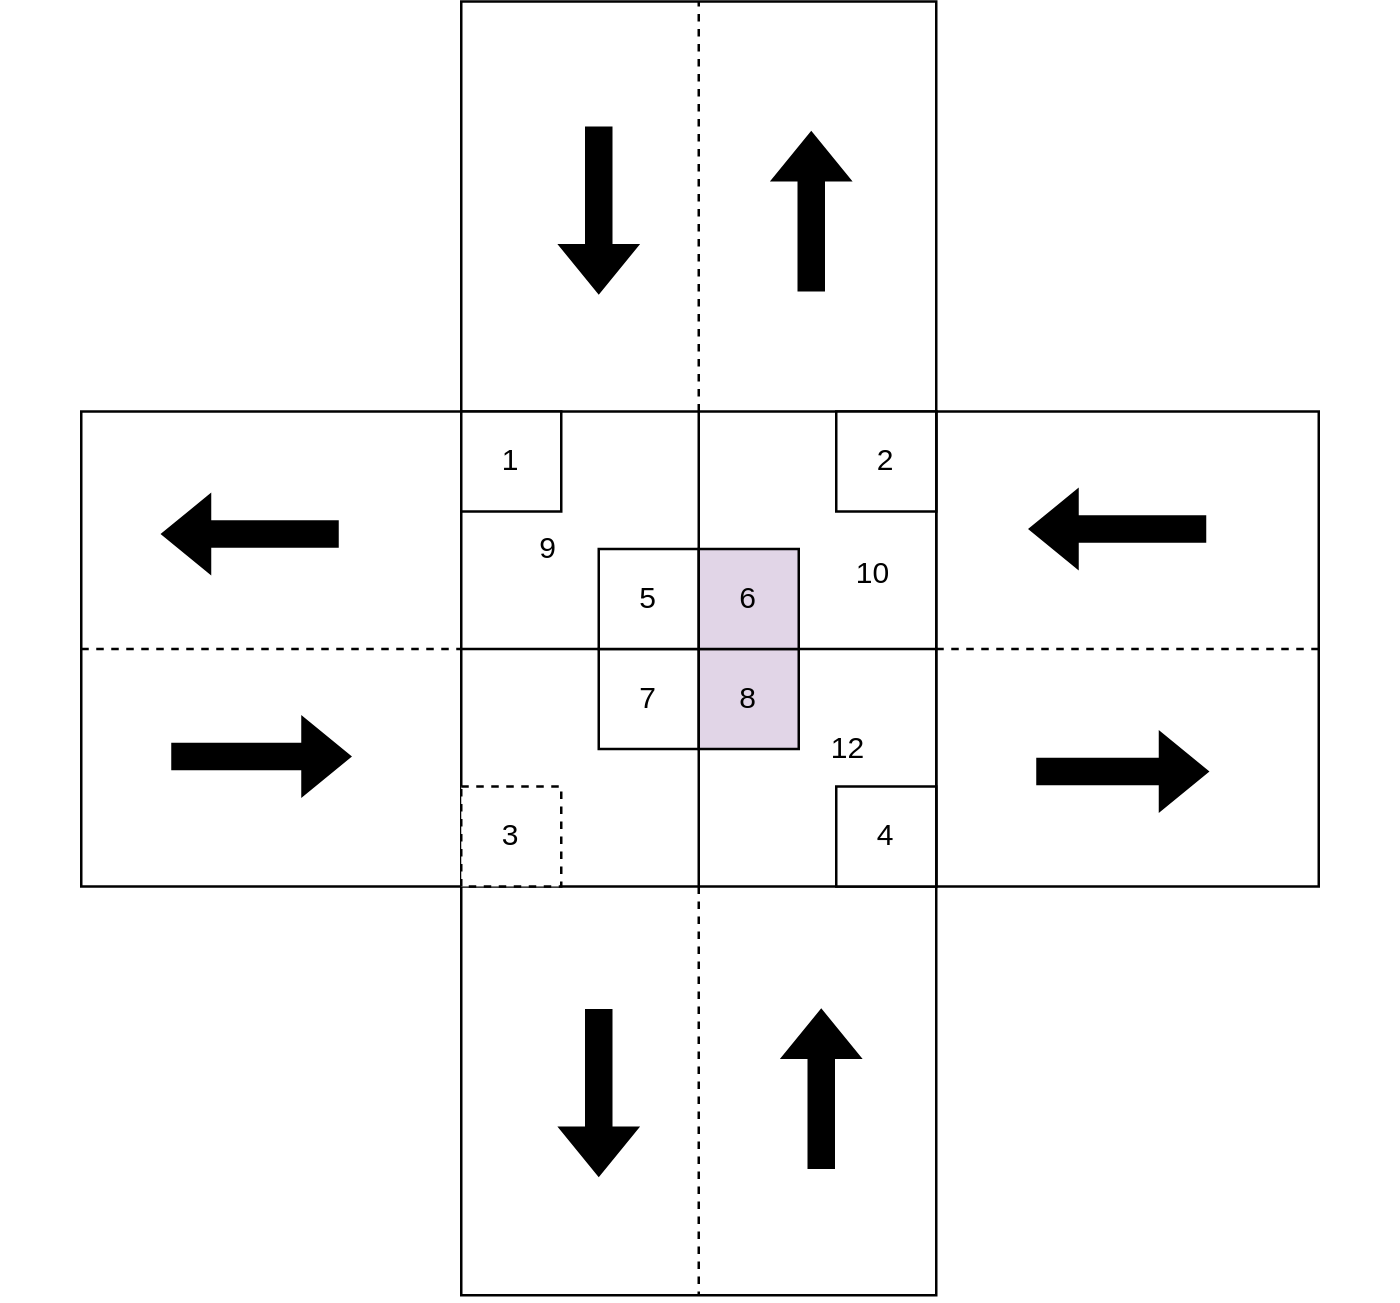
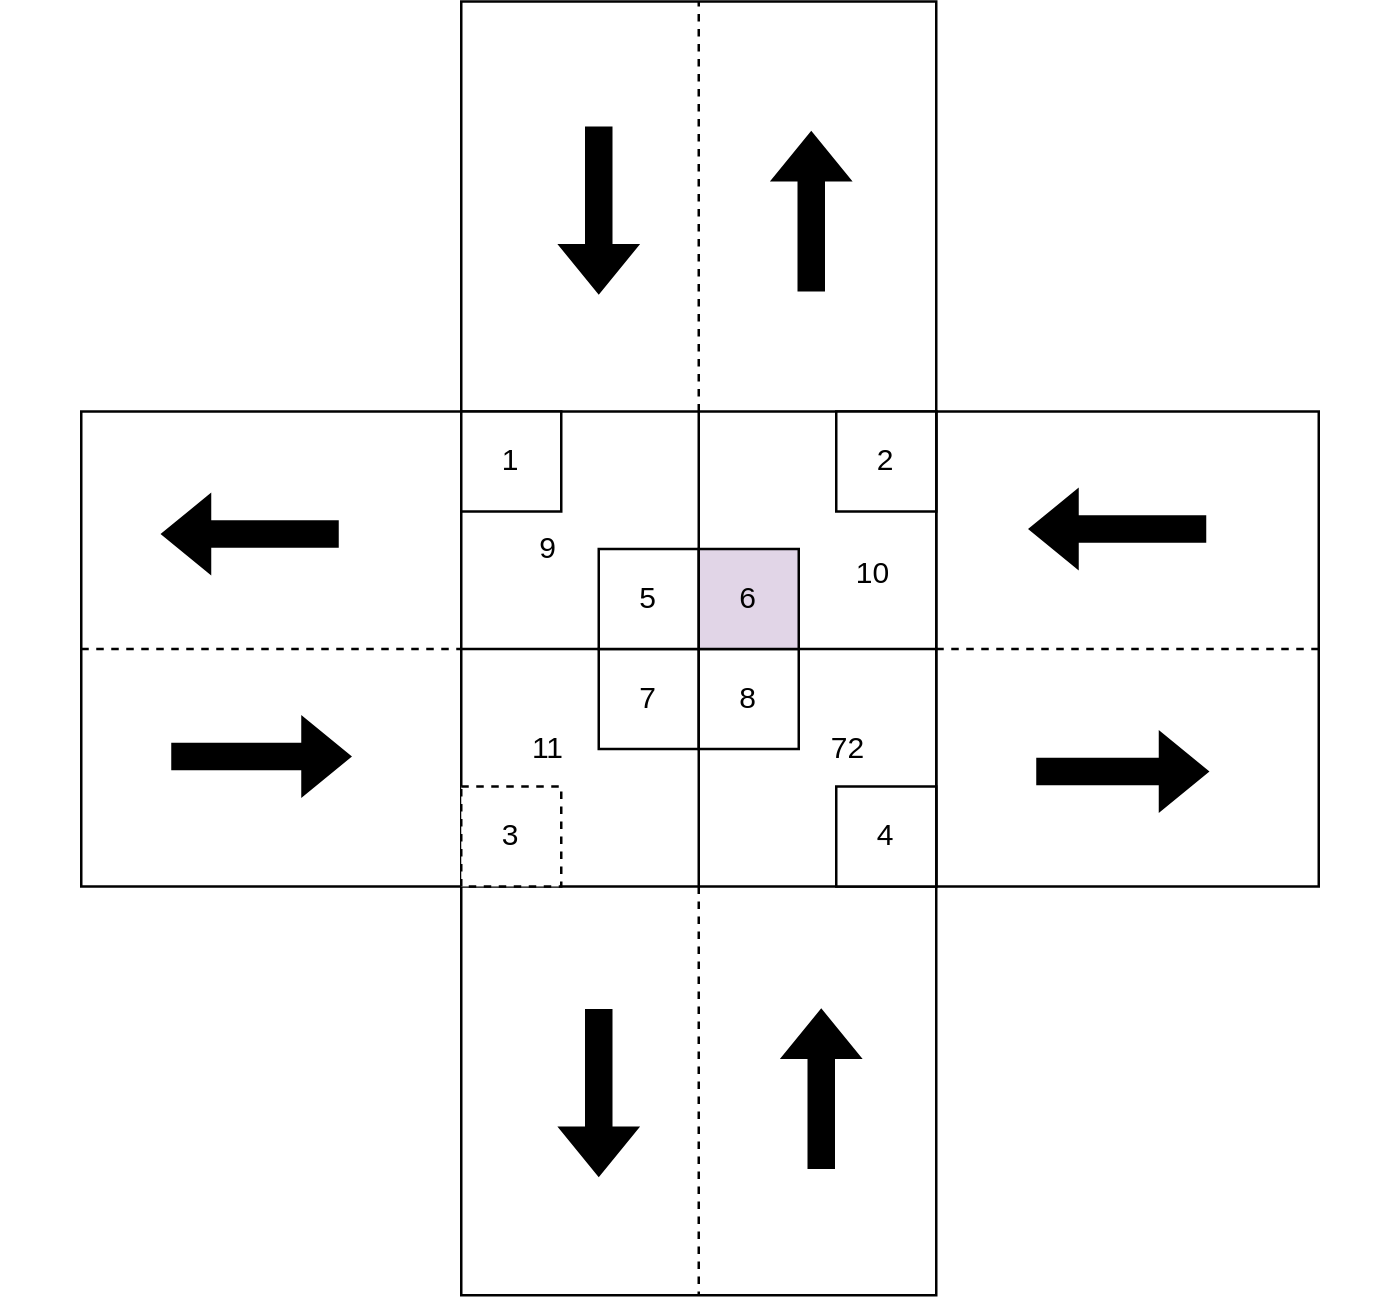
(749, 699) -> (749, 699)
none -> (549, 749)
(849, 749) -> (849, 749)
